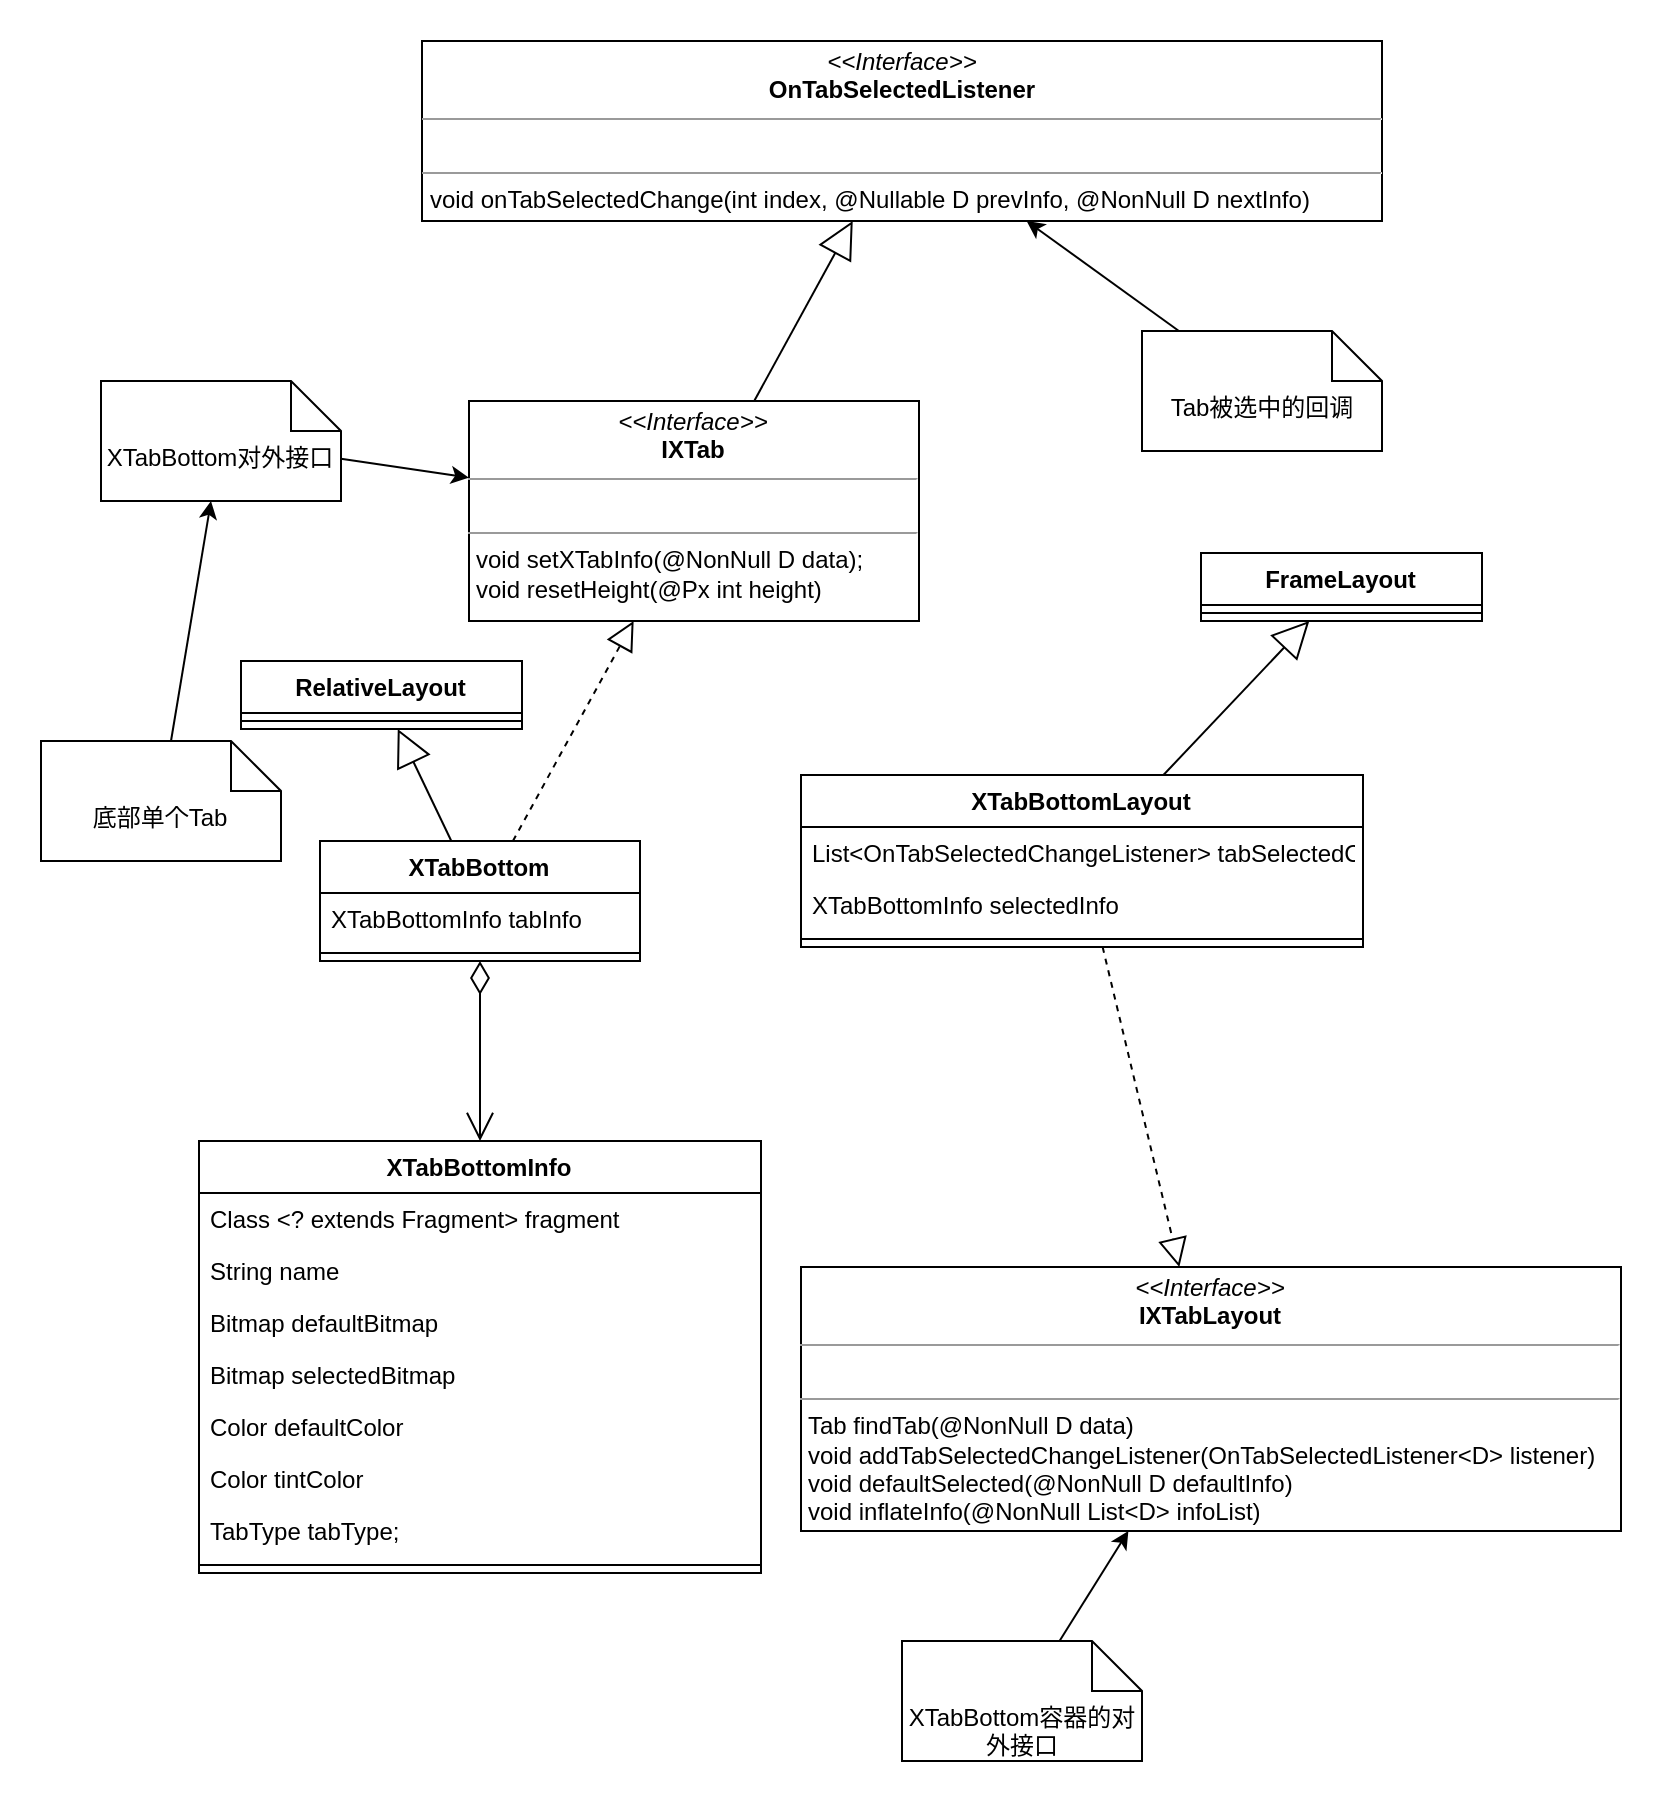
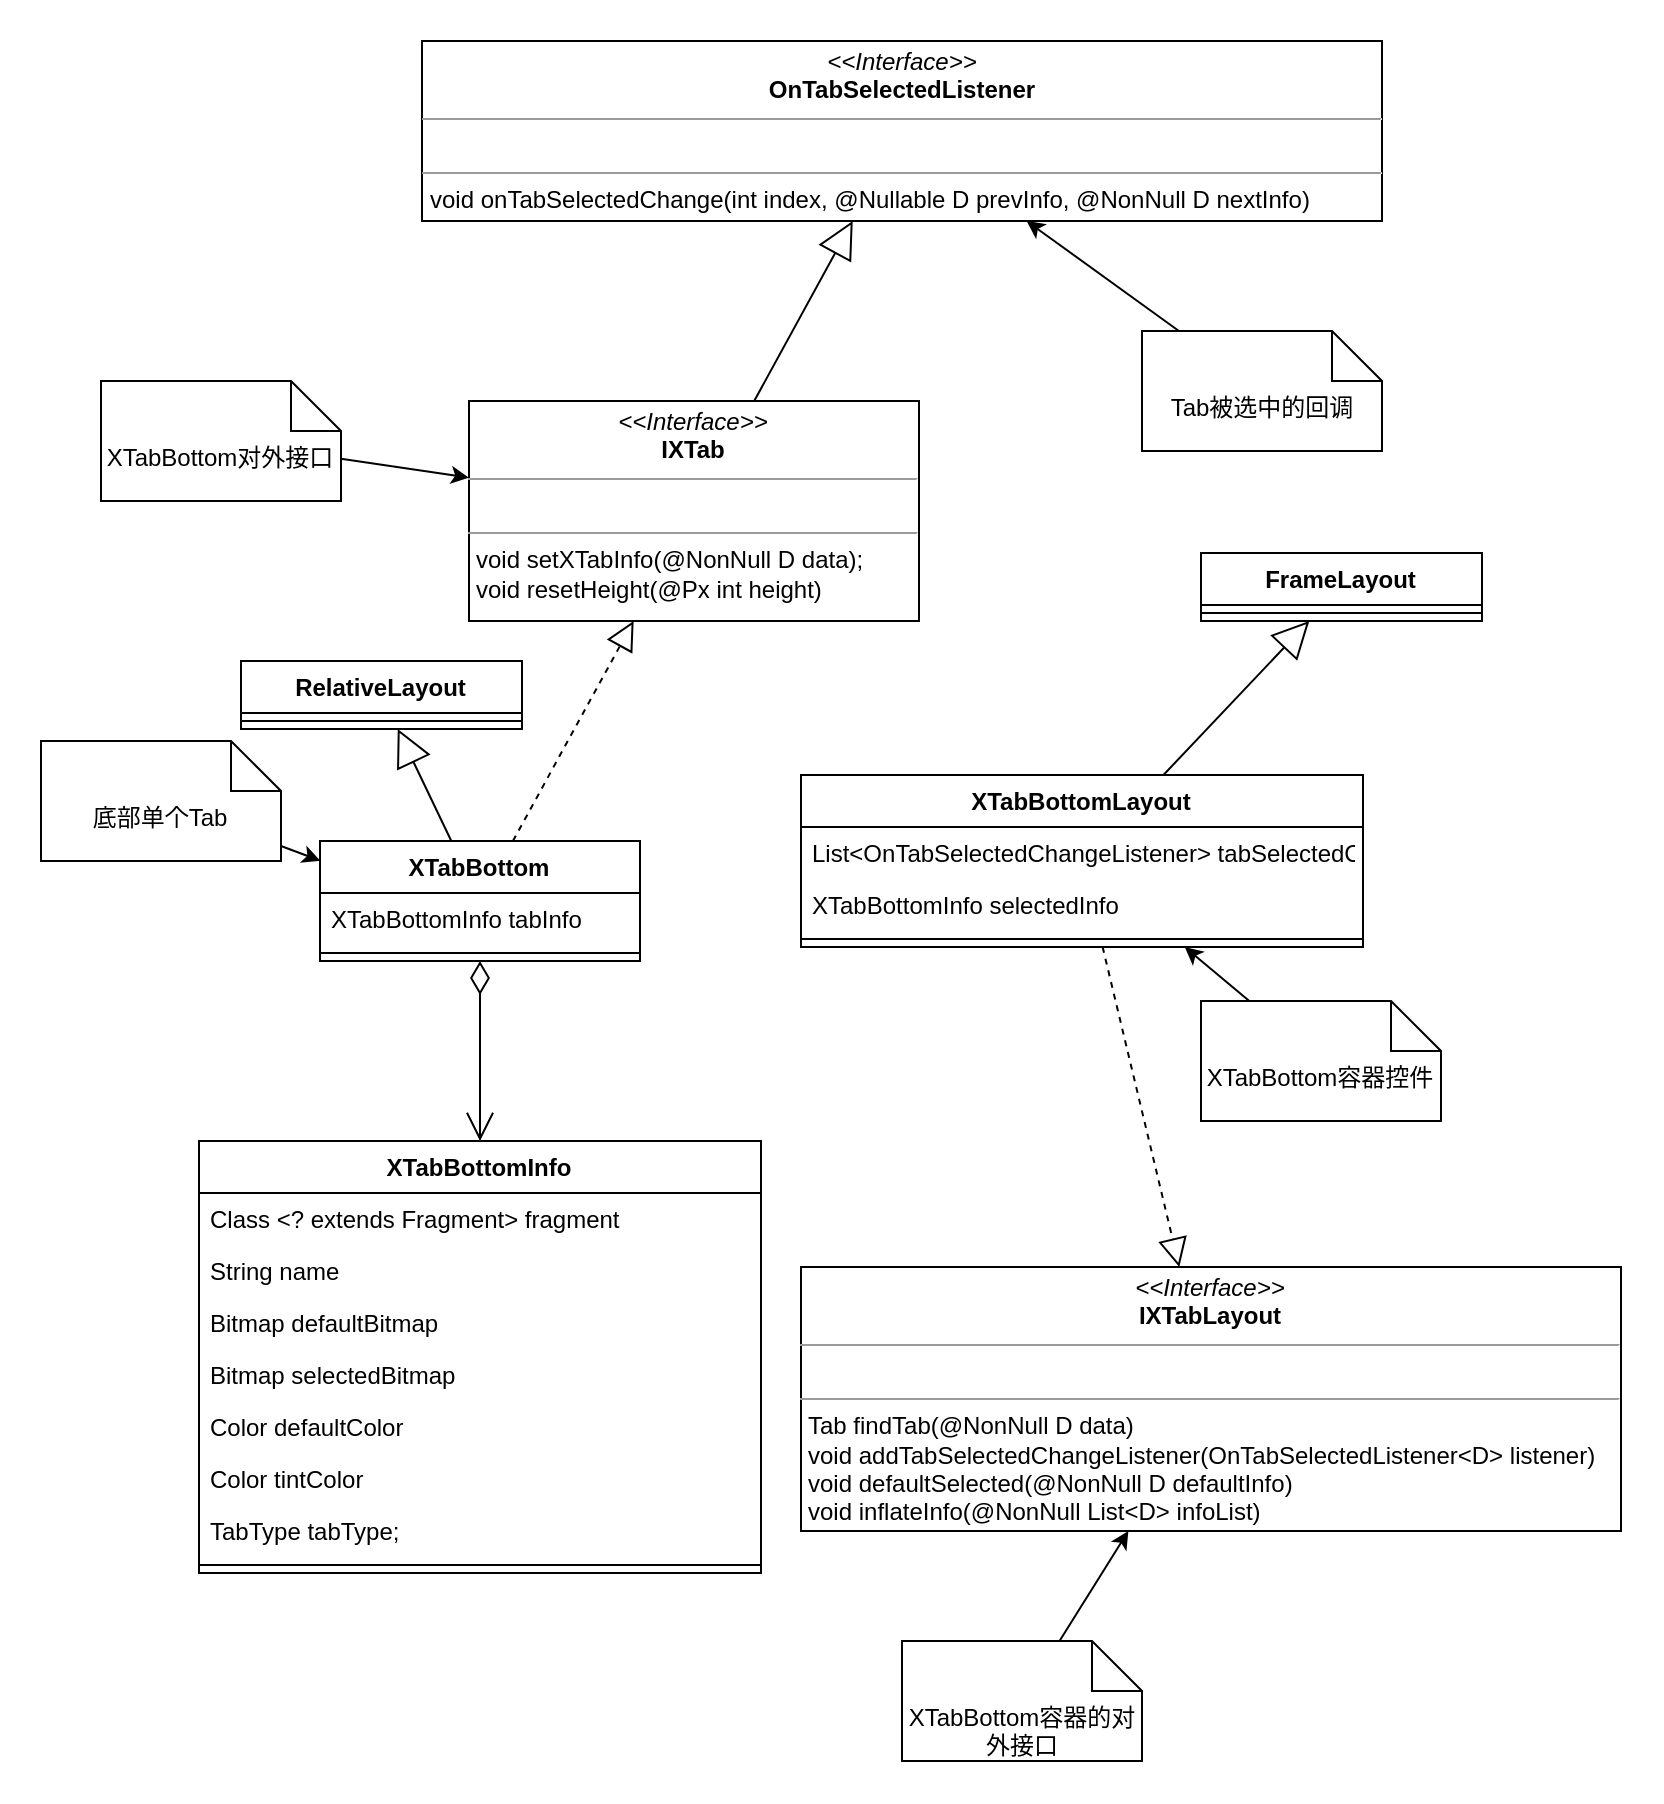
(190, 627) -> (294, 851)
none -> (1222, 978)
none -> (1321, 1061)
